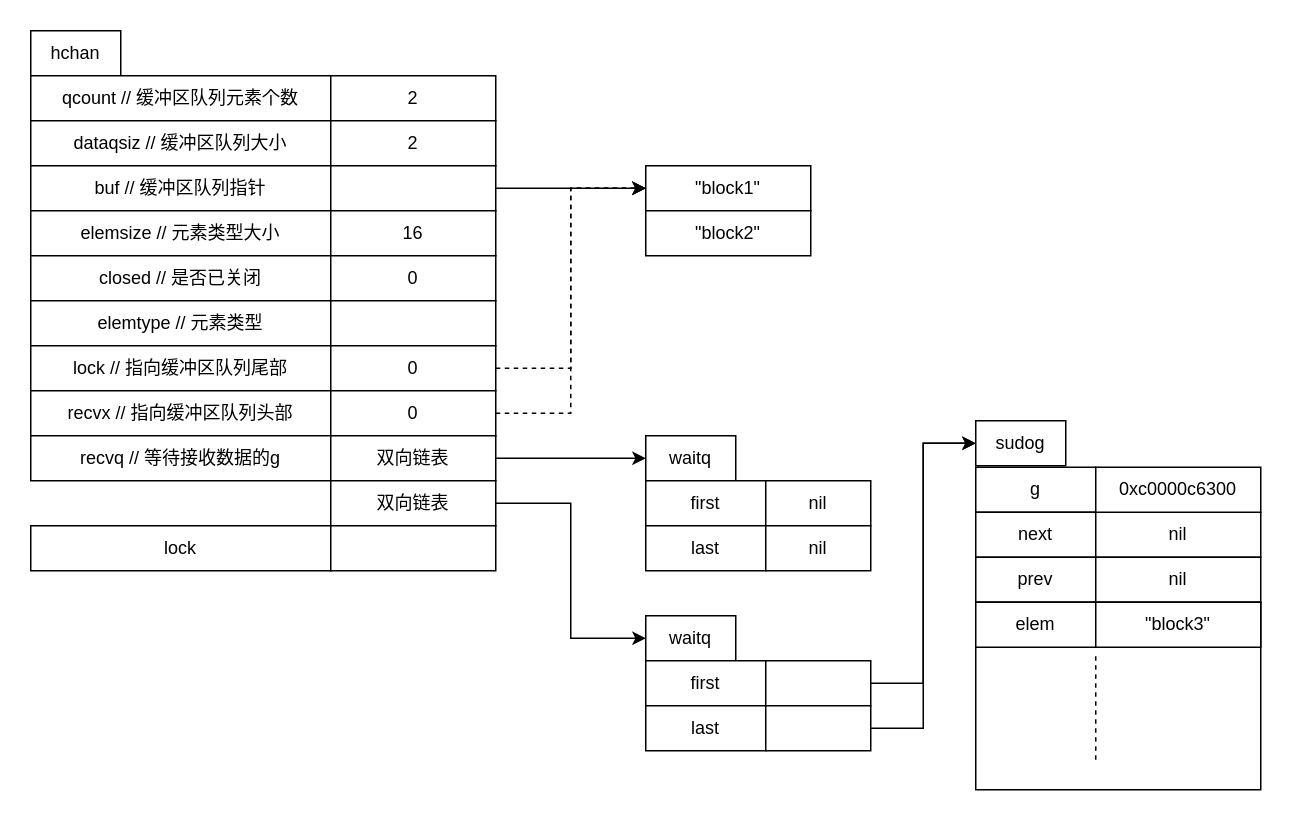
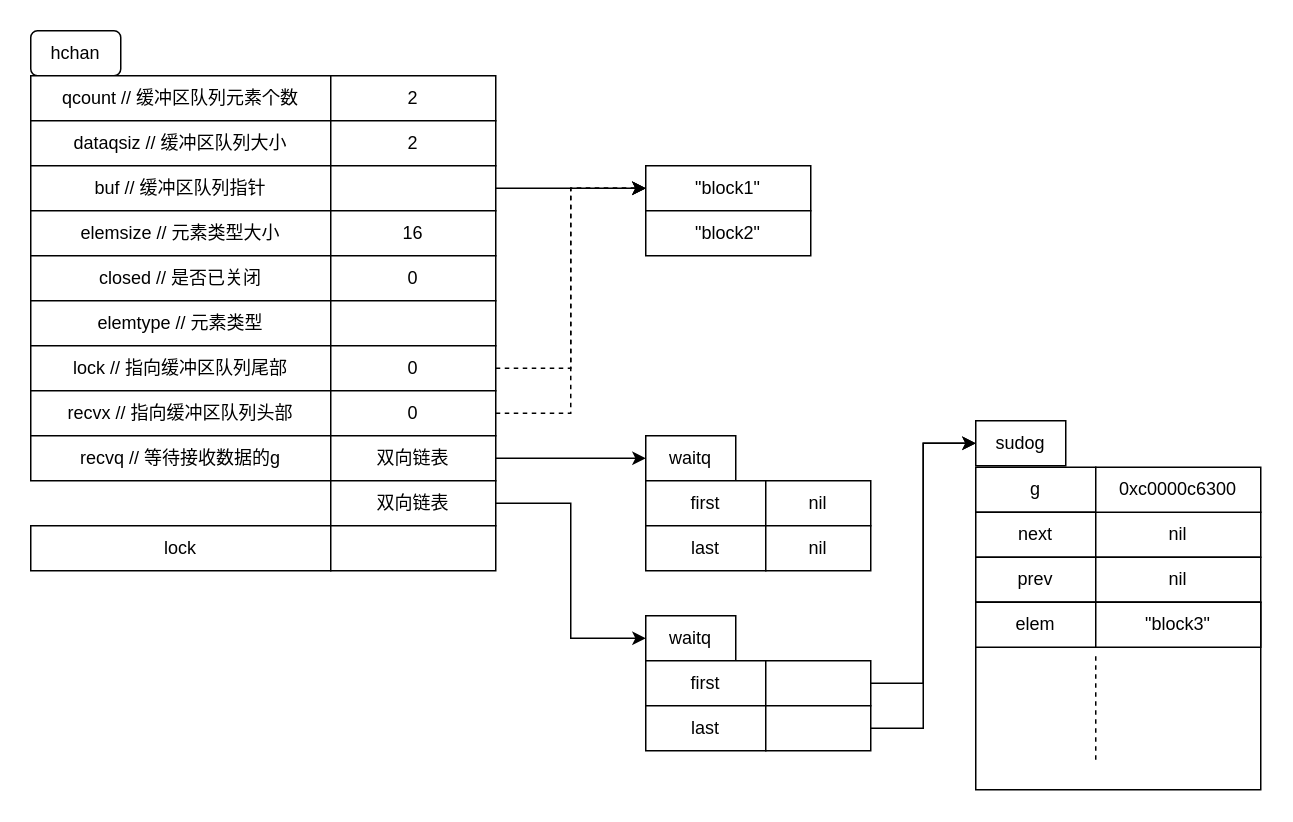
(76, 53) -> (76, 53)
